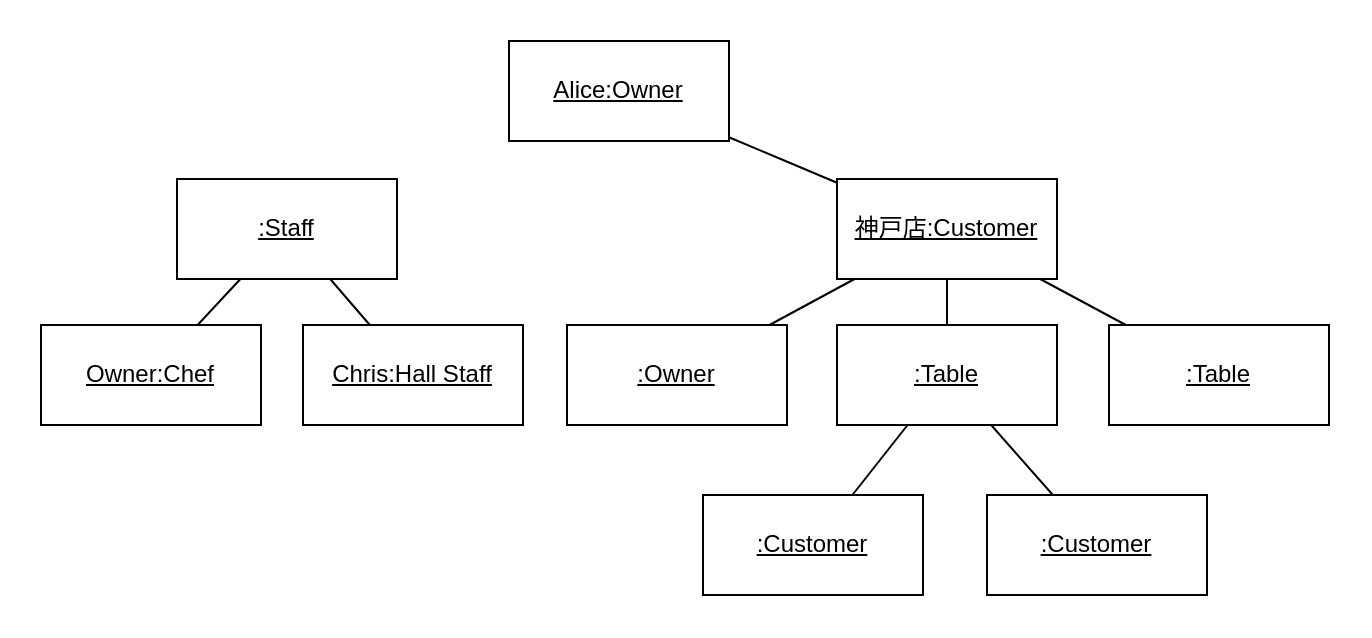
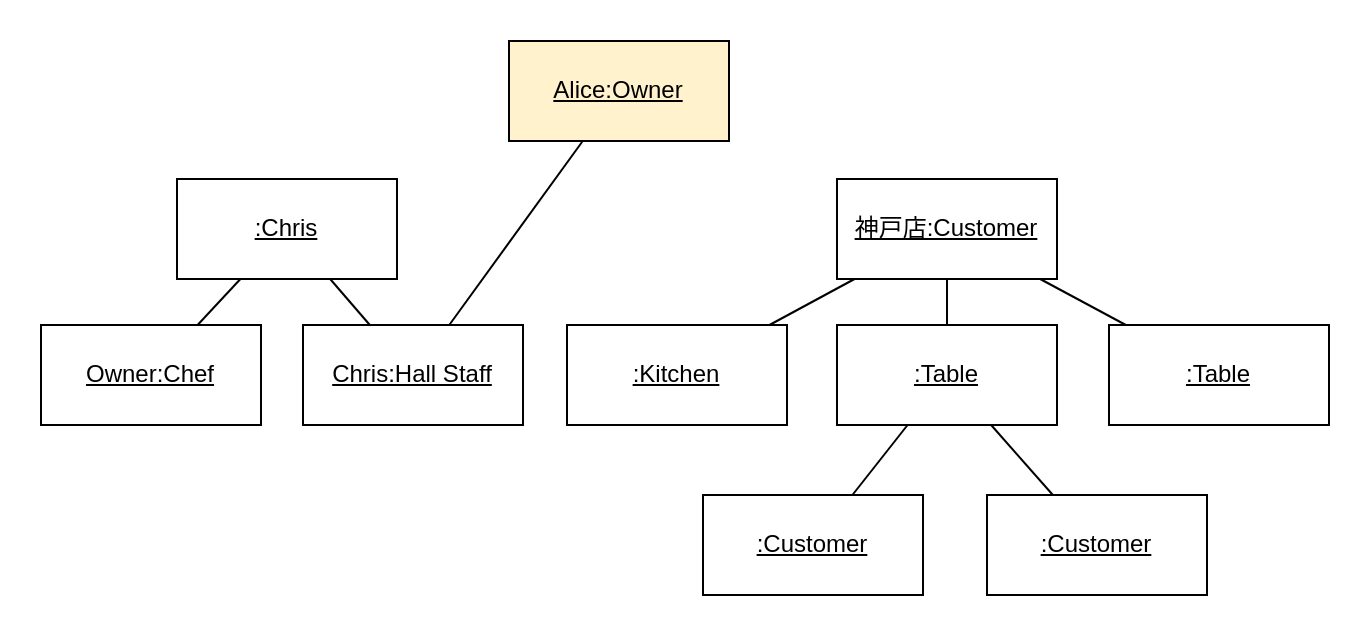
(619, 91) -> (619, 91)
(783, 160) -> (516, 233)
(287, 229) -> (287, 229)
(677, 375) -> (677, 375)
